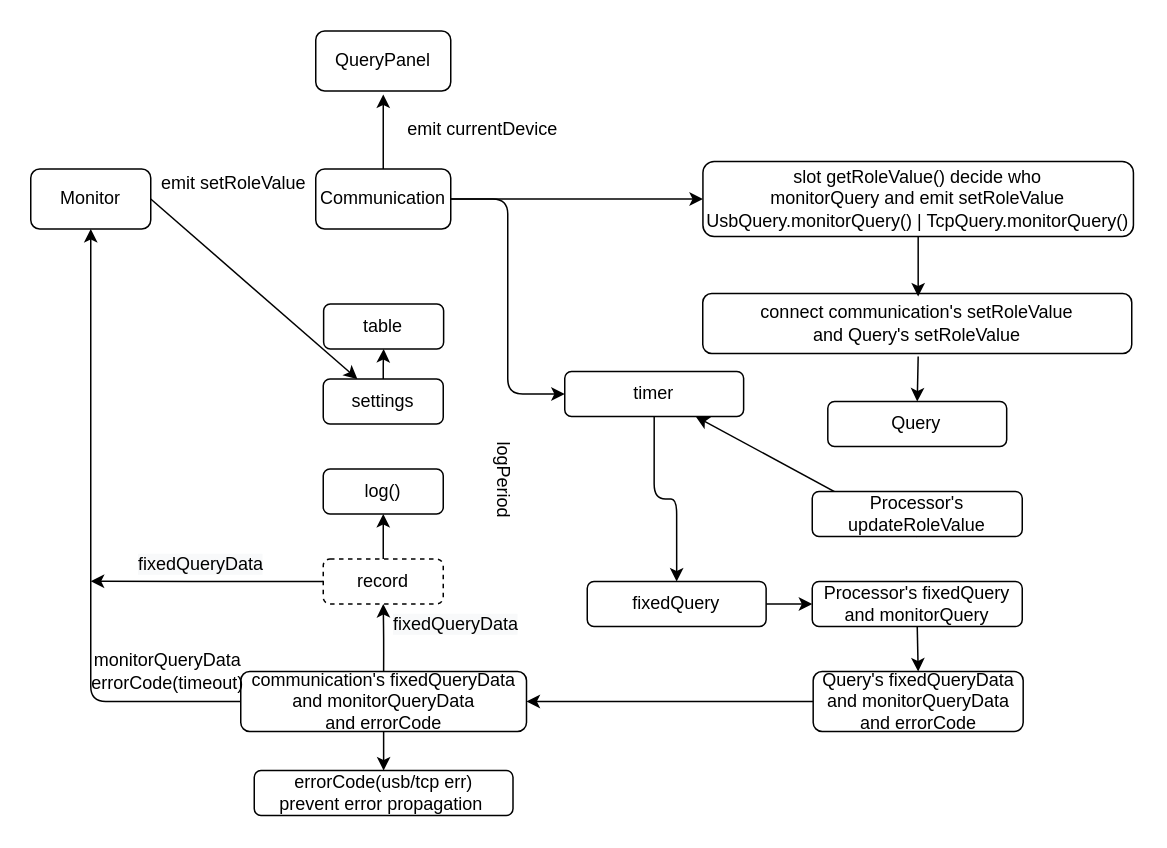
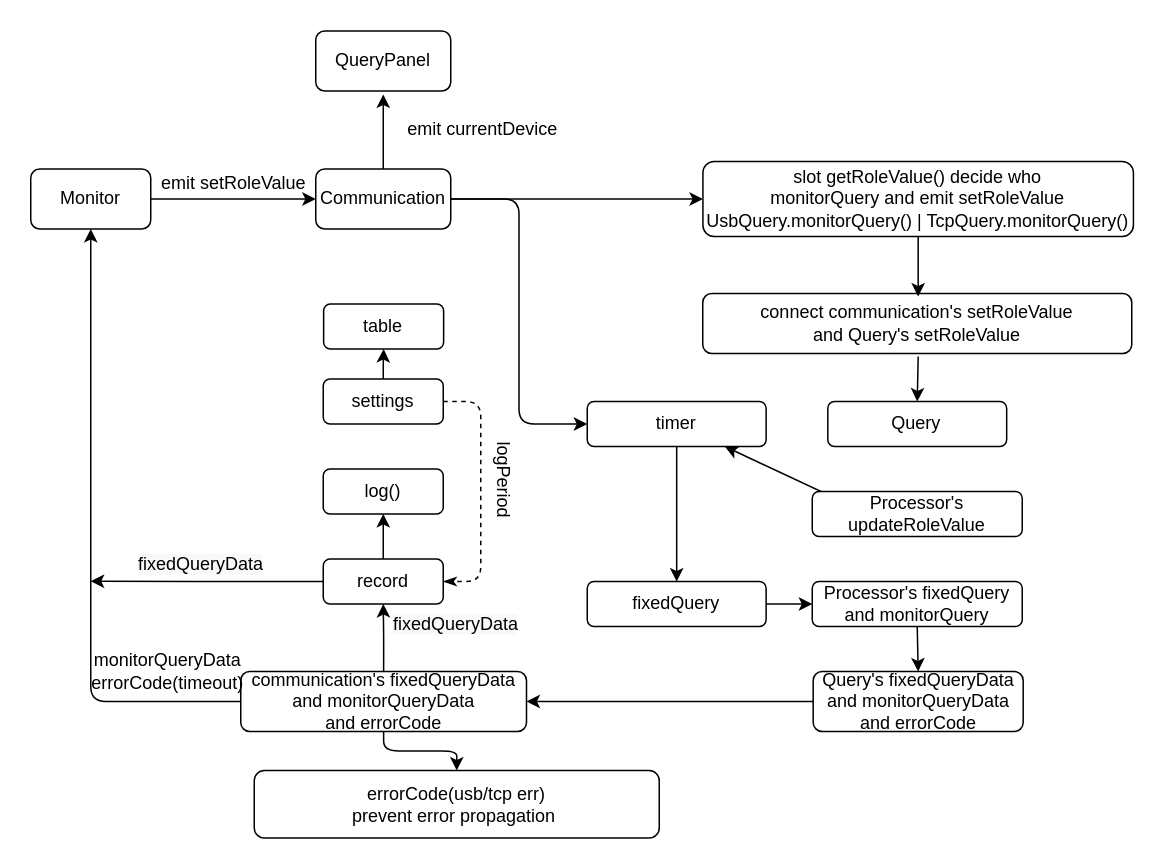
(250, 286) -> (228, 199)
(654, 394) -> (677, 424)
none -> (481, 486)
(383, 581) -> (383, 581)
(384, 793) -> (457, 804)
